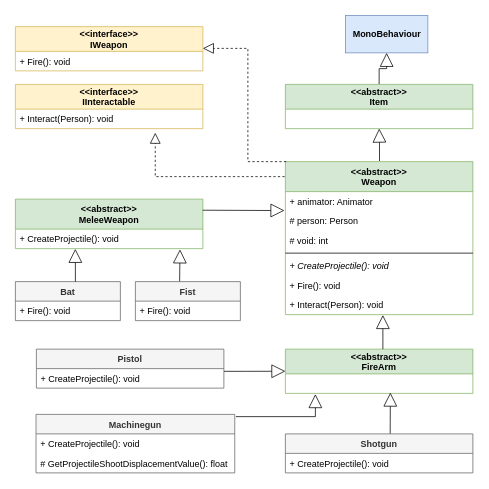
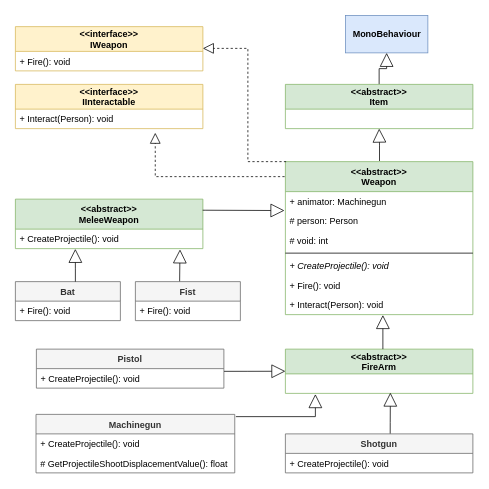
(334, 202) -> (339, 202)
